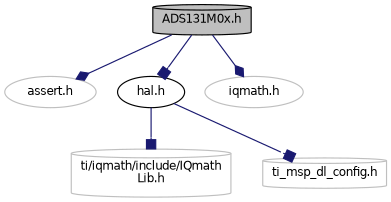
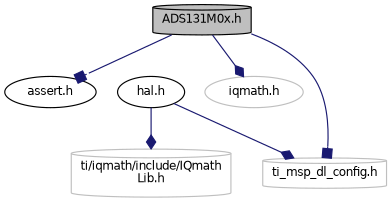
(180, 51) -> (312, 75)
(130, 54) -> (130, 54)
(50, 92) -> (50, 92)
(151, 122) -> (151, 122)
(227, 128) -> (227, 128)
